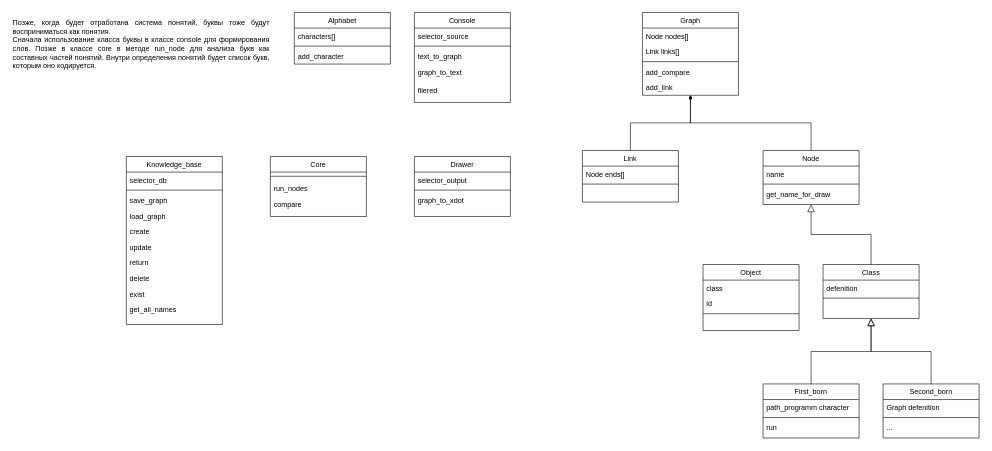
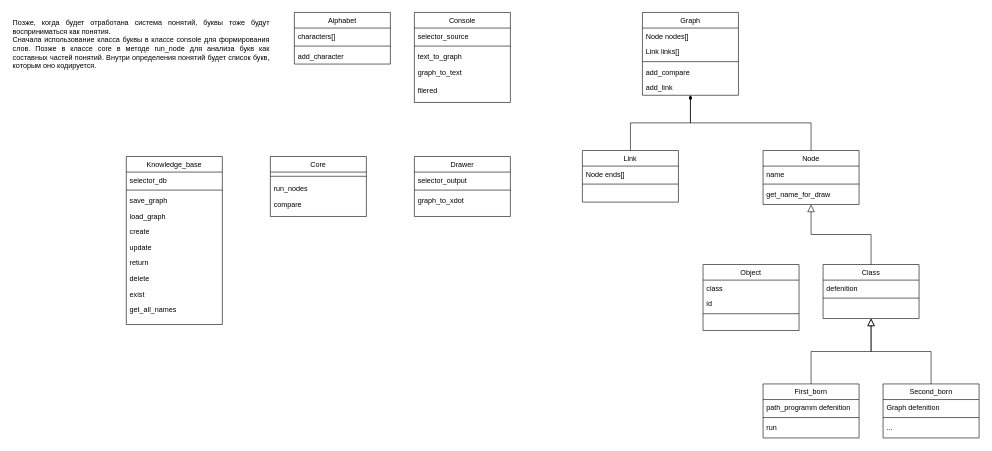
(812, 407) -> (812, 407)
